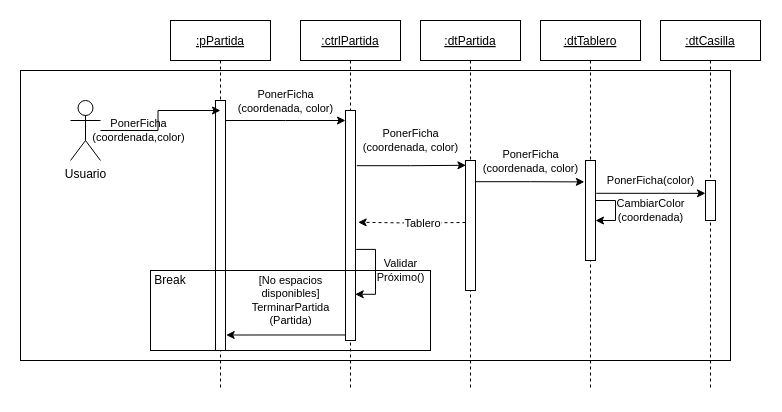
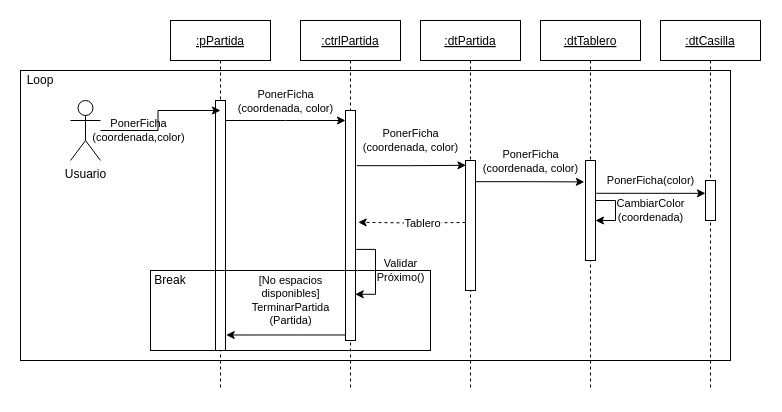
none -> (41, 81)
